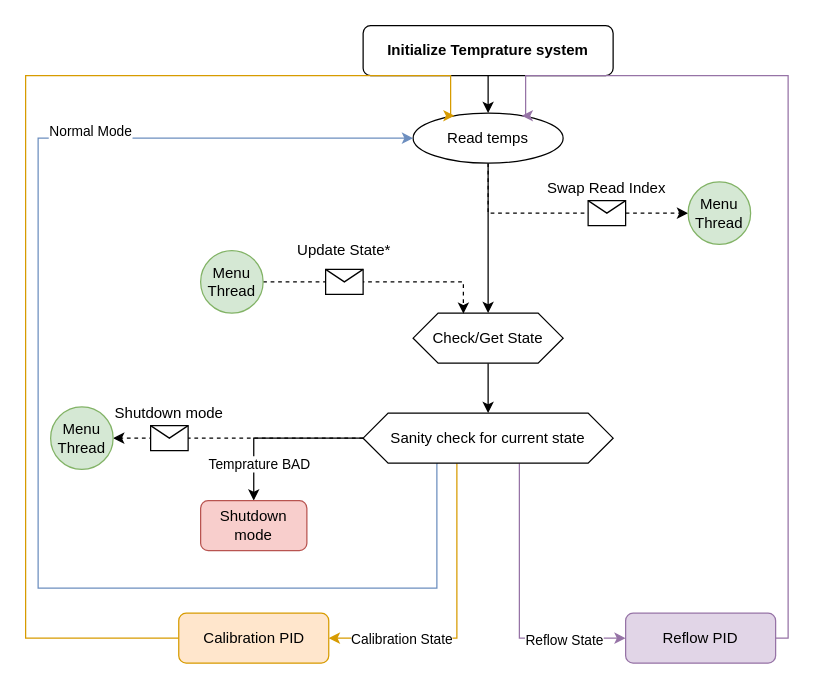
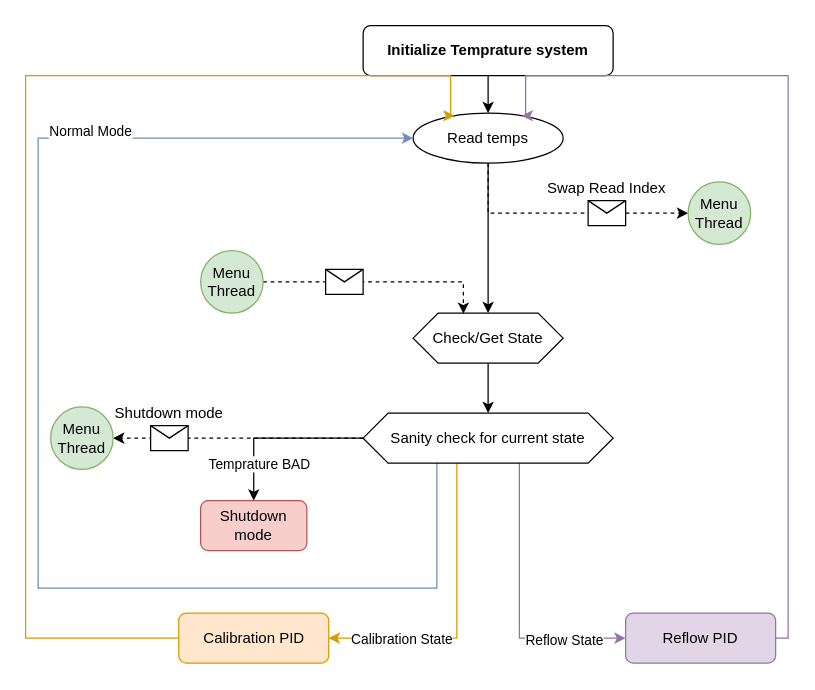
(344, 251) -> none
